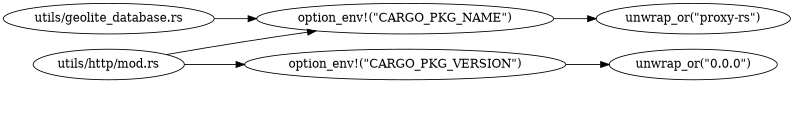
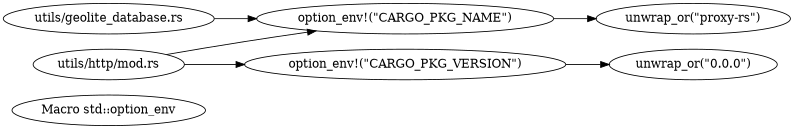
none -> (109, 110)
